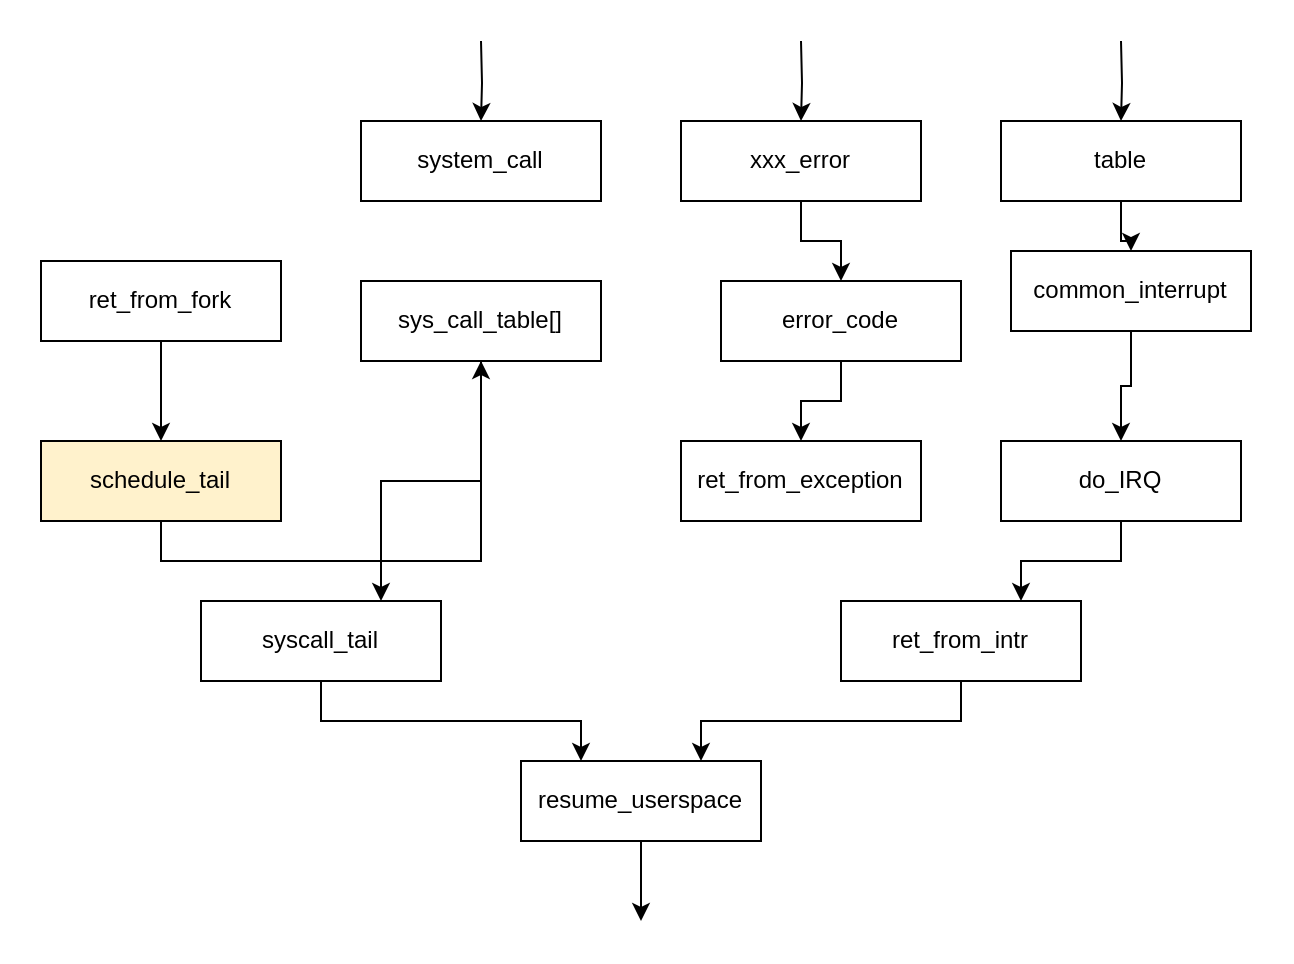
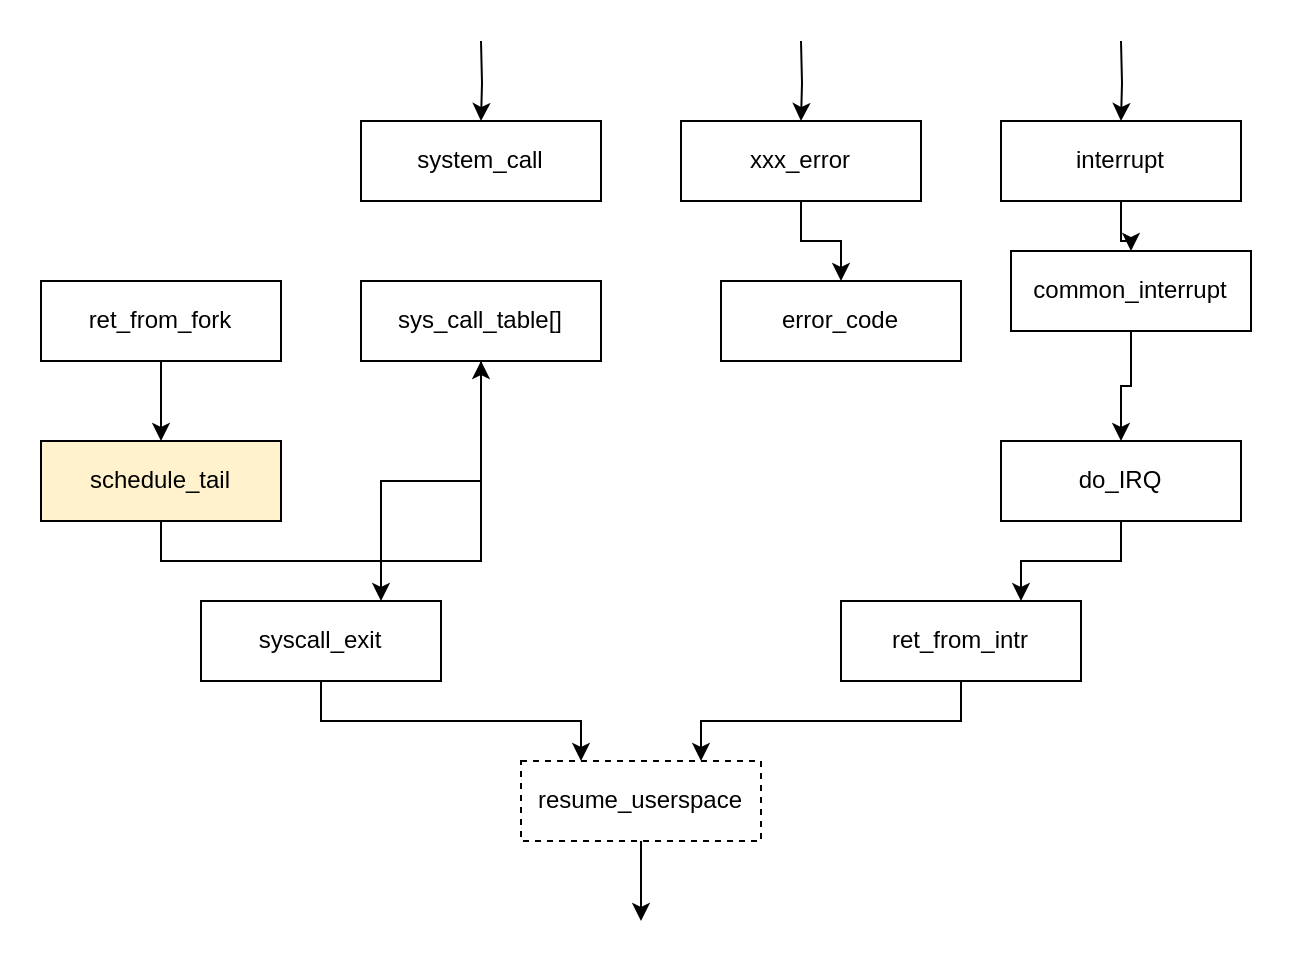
(1121, 161) -> (1121, 161)
(161, 301) -> (161, 321)
(828, 401) -> none
(801, 481) -> none
(321, 641) -> (321, 641)
(641, 801) -> (641, 801)
